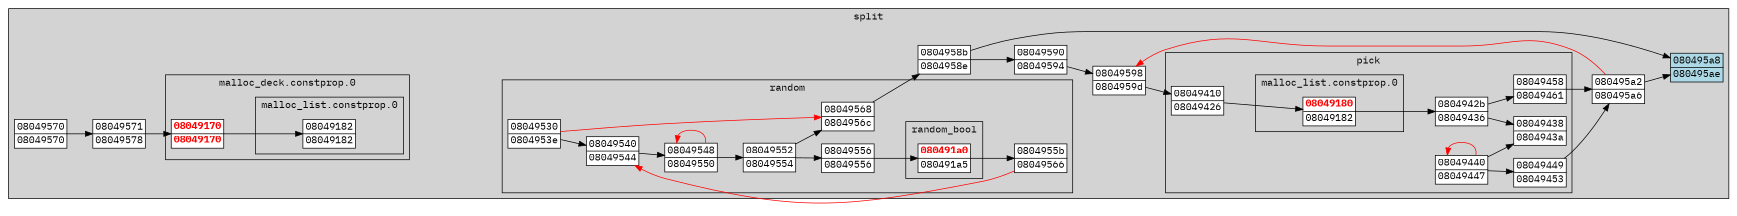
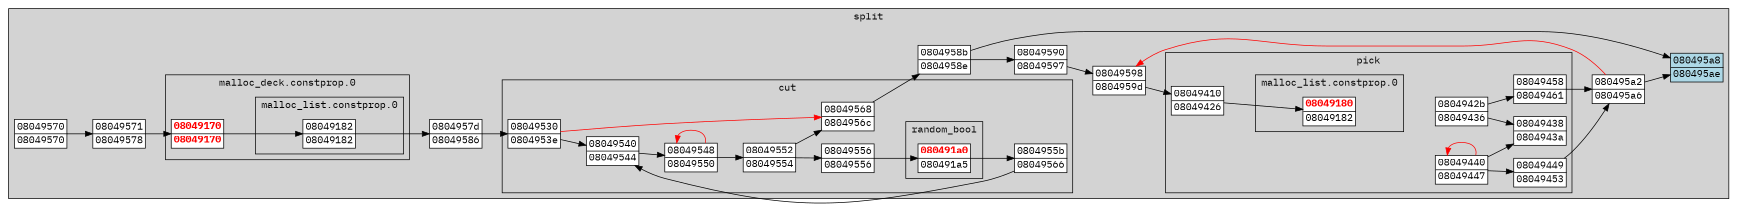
(1041, 66) -> (1041, 66)
(787, 88) -> (787, 88)
(1392, 112) -> none
none -> (456, 134)
(828, 203) -> (828, 203)
